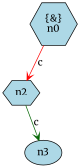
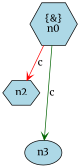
(31, 120) -> (48, 89)
